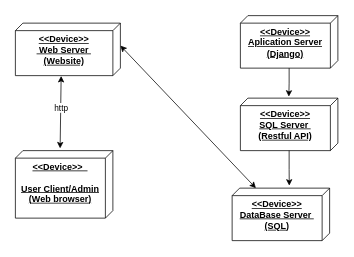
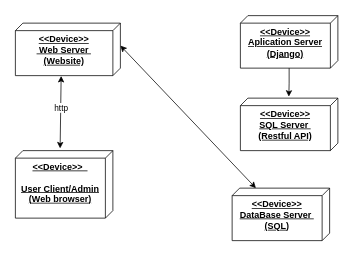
(289, 177) -> none
